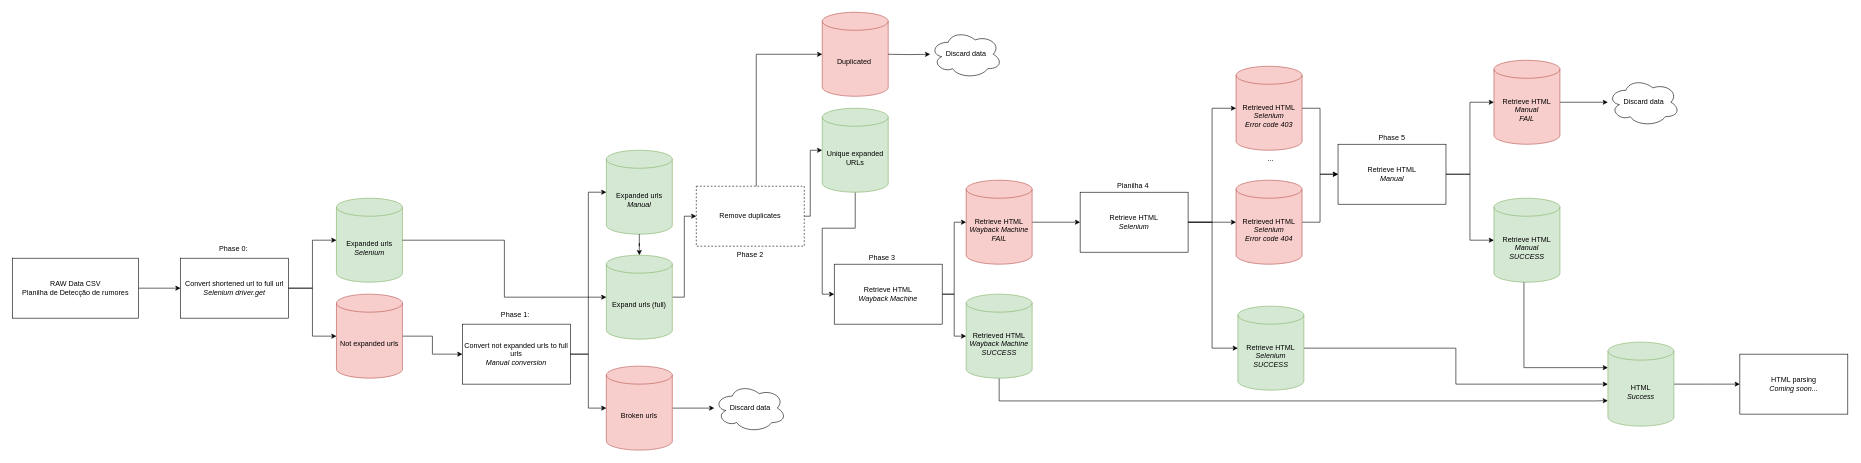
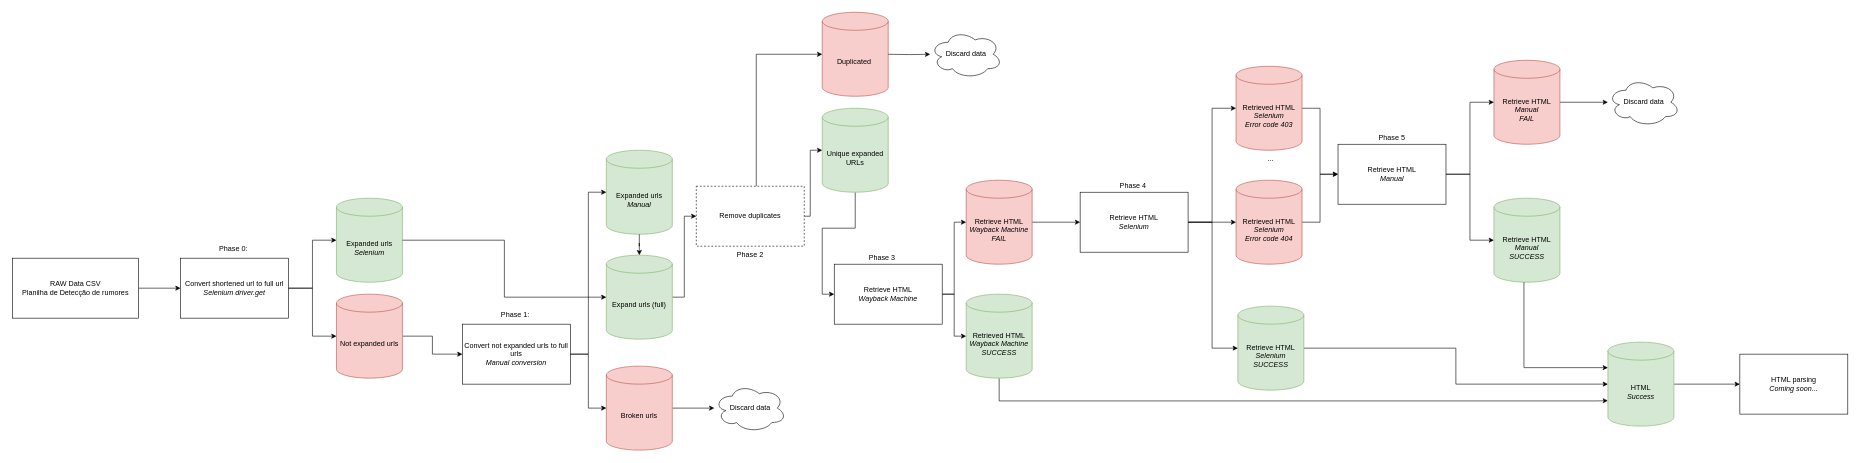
(1134, 186) -> (1134, 186)
